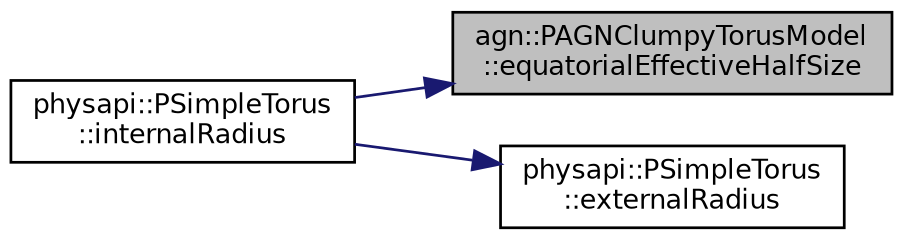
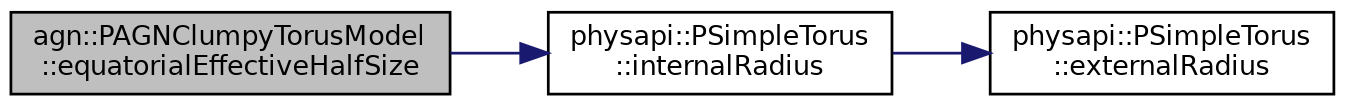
(390, 93) -> (485, 53)
